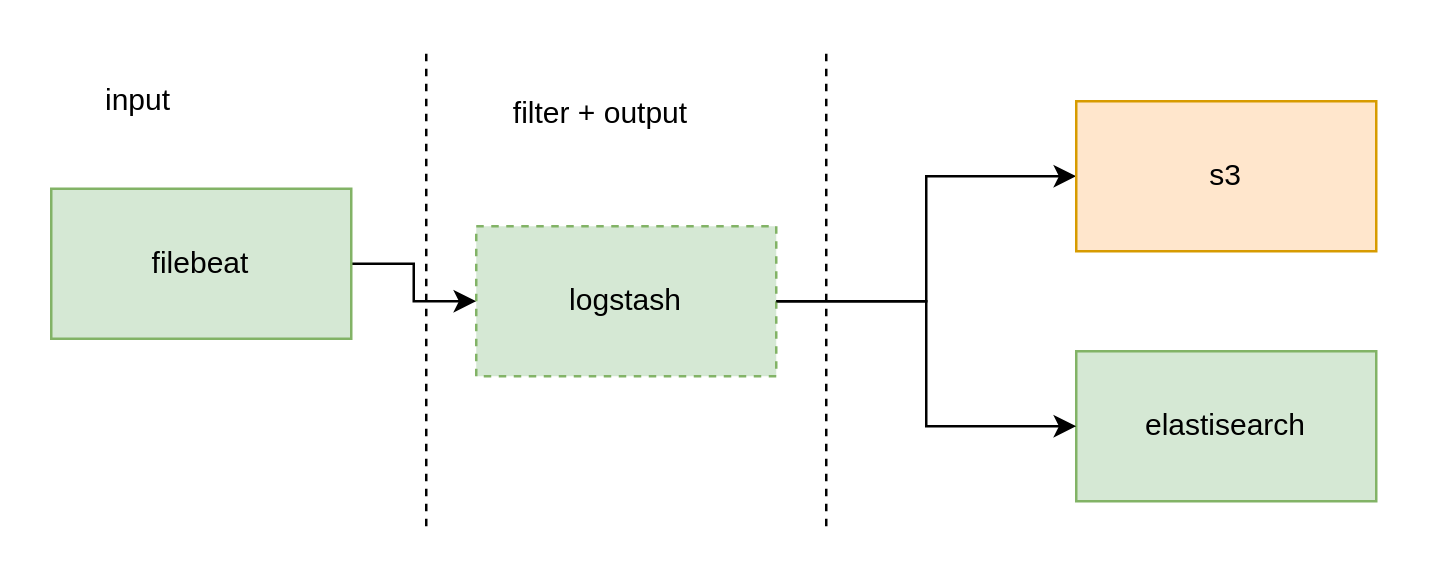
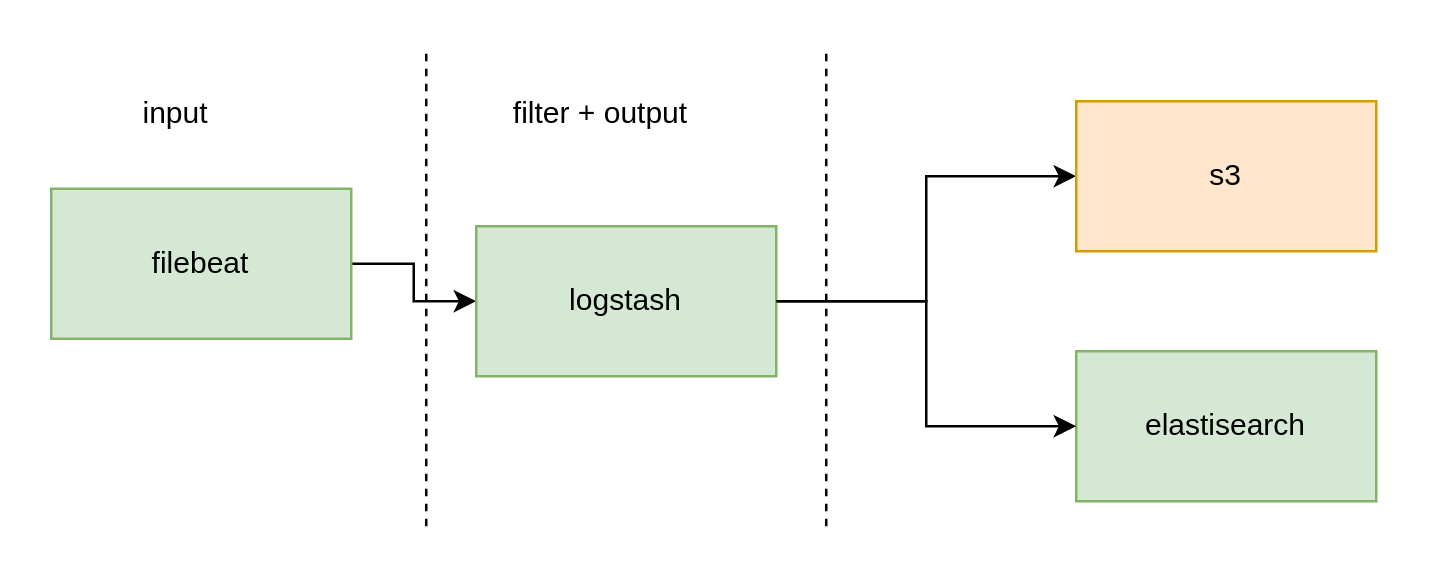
(139, 101) -> (176, 114)
(626, 301) -> (626, 301)
